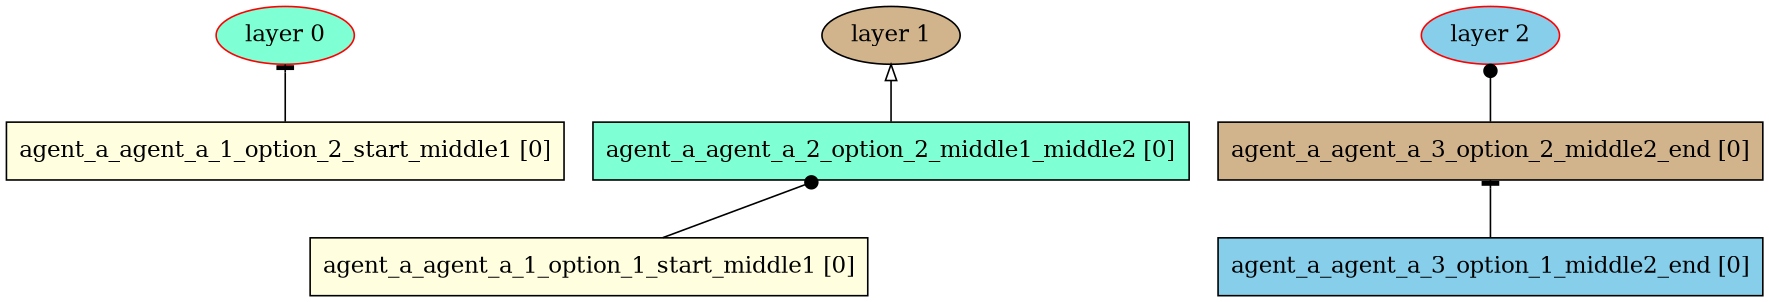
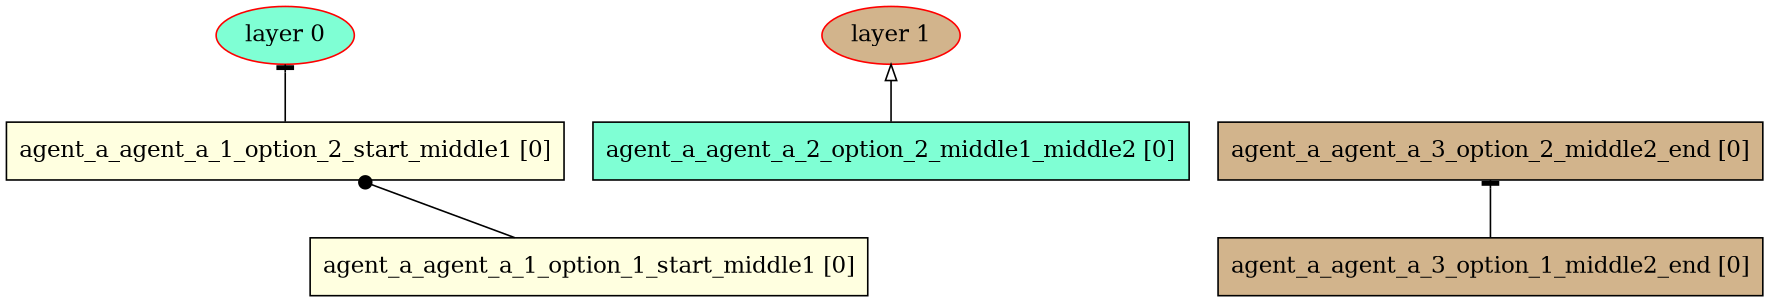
(891, 35) -> (891, 35)
(1490, 35) -> none
(734, 211) -> (443, 211)
(1490, 267) -> (1490, 267)
